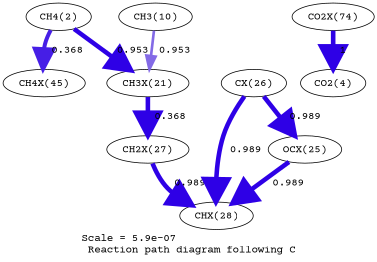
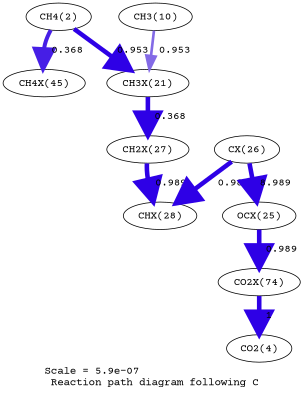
(302, 116) -> (272, 183)
(270, 176) -> (259, 237)
